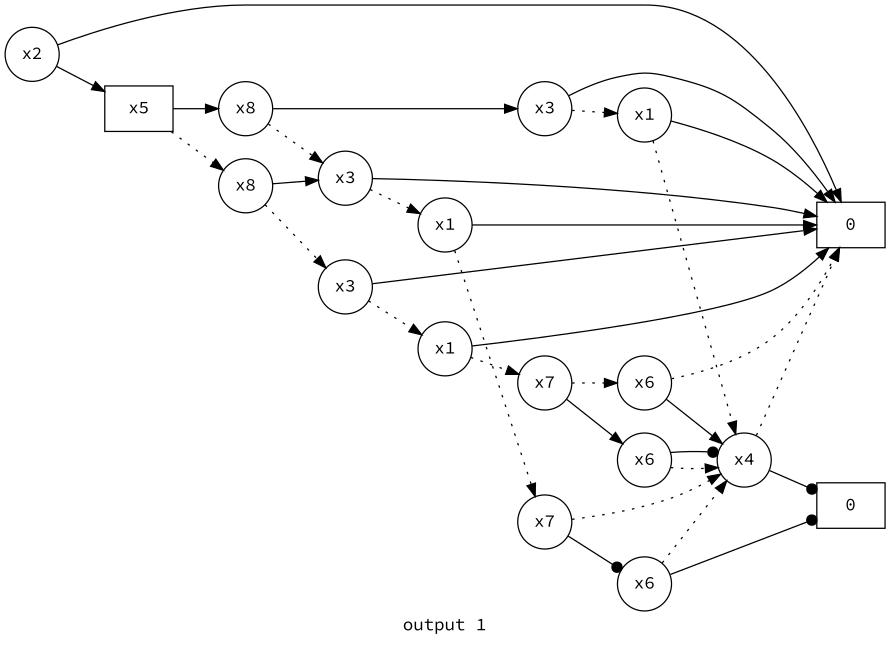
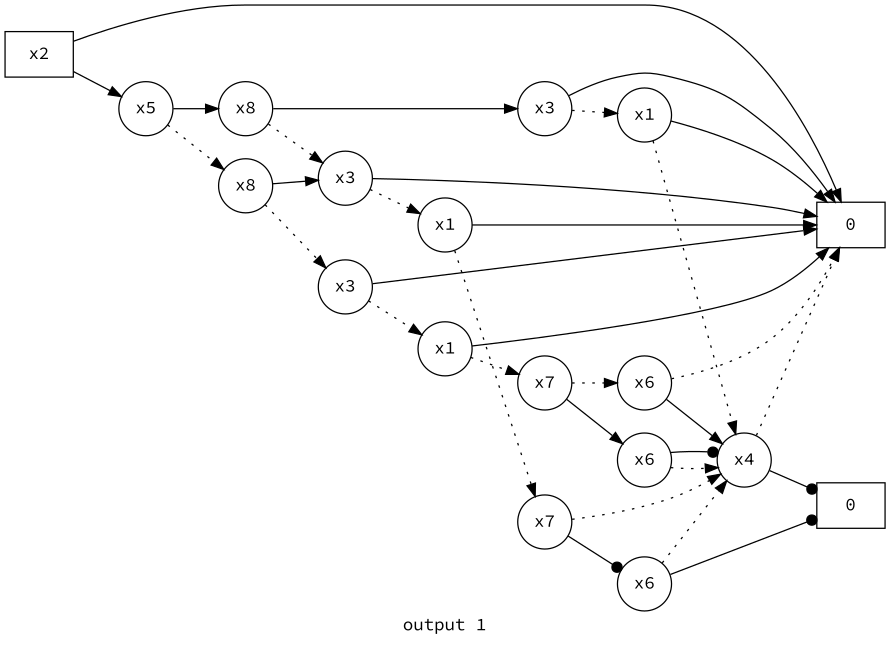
(32, 54) -> (39, 54)
(139, 109) -> (146, 109)
